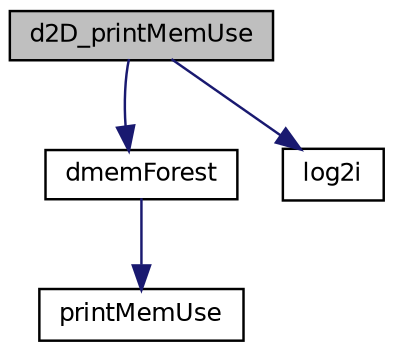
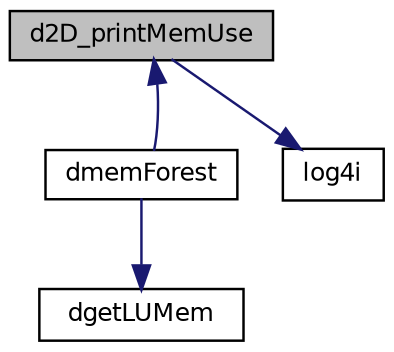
(125, 93) -> (158, 118)
(333, 175) -> (333, 175)
(141, 315) -> (141, 315)
